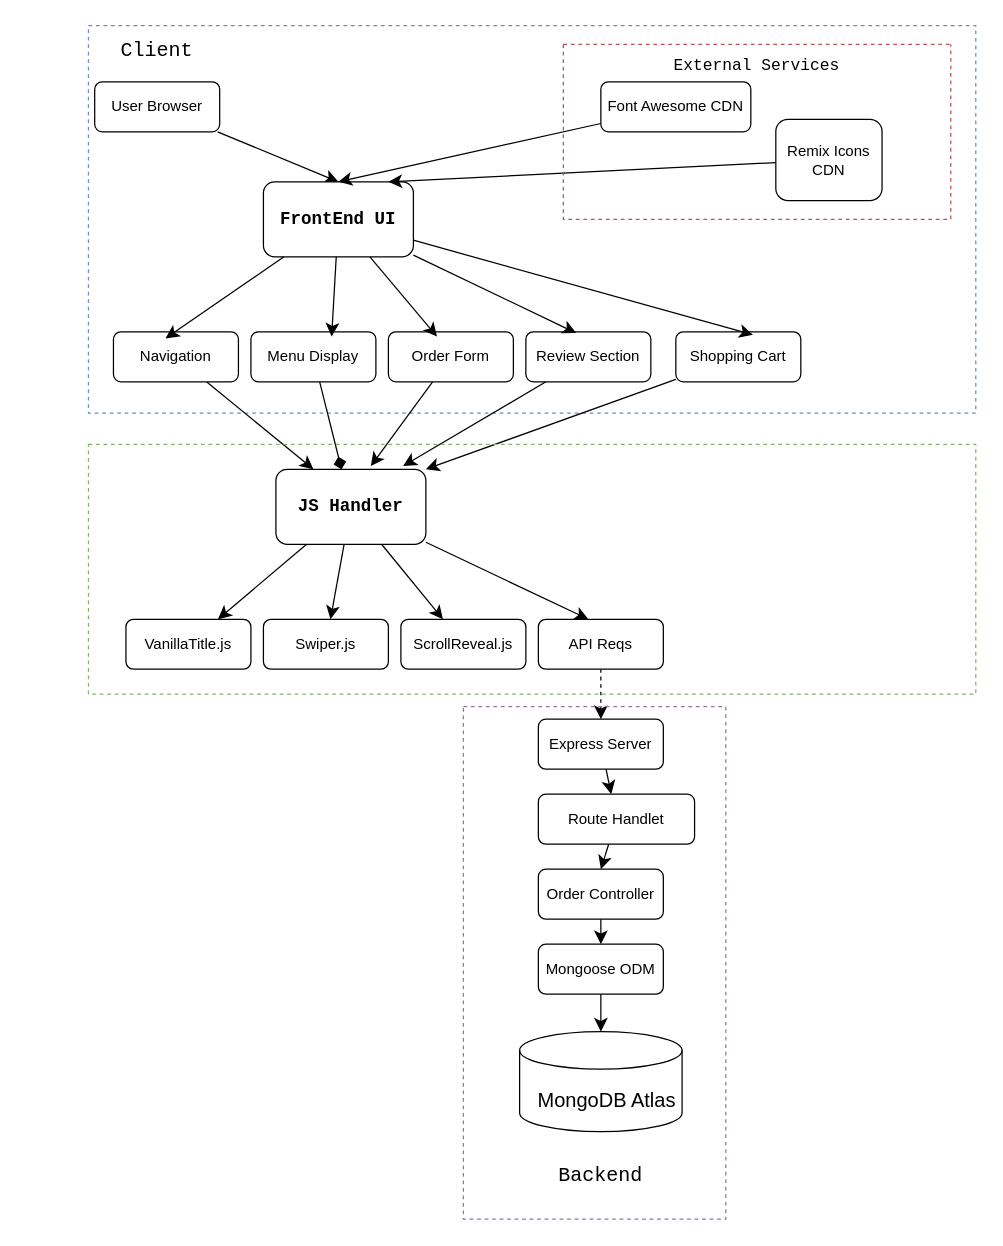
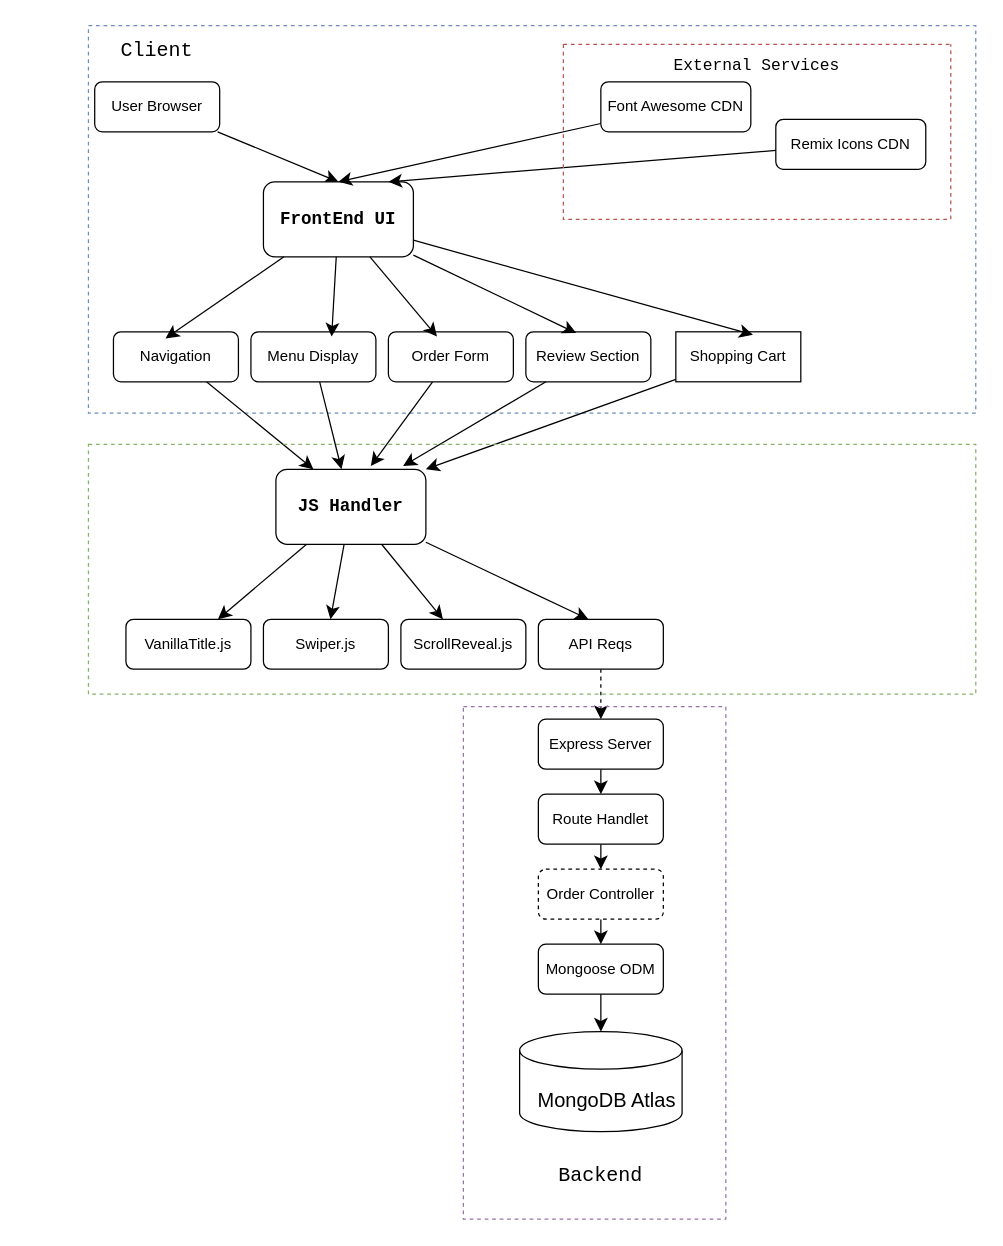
(829, 160) -> (851, 144)
(738, 357) -> (738, 357)
(338, 456) -> (338, 458)
(616, 819) -> (601, 819)
(601, 894) -> (601, 894)
